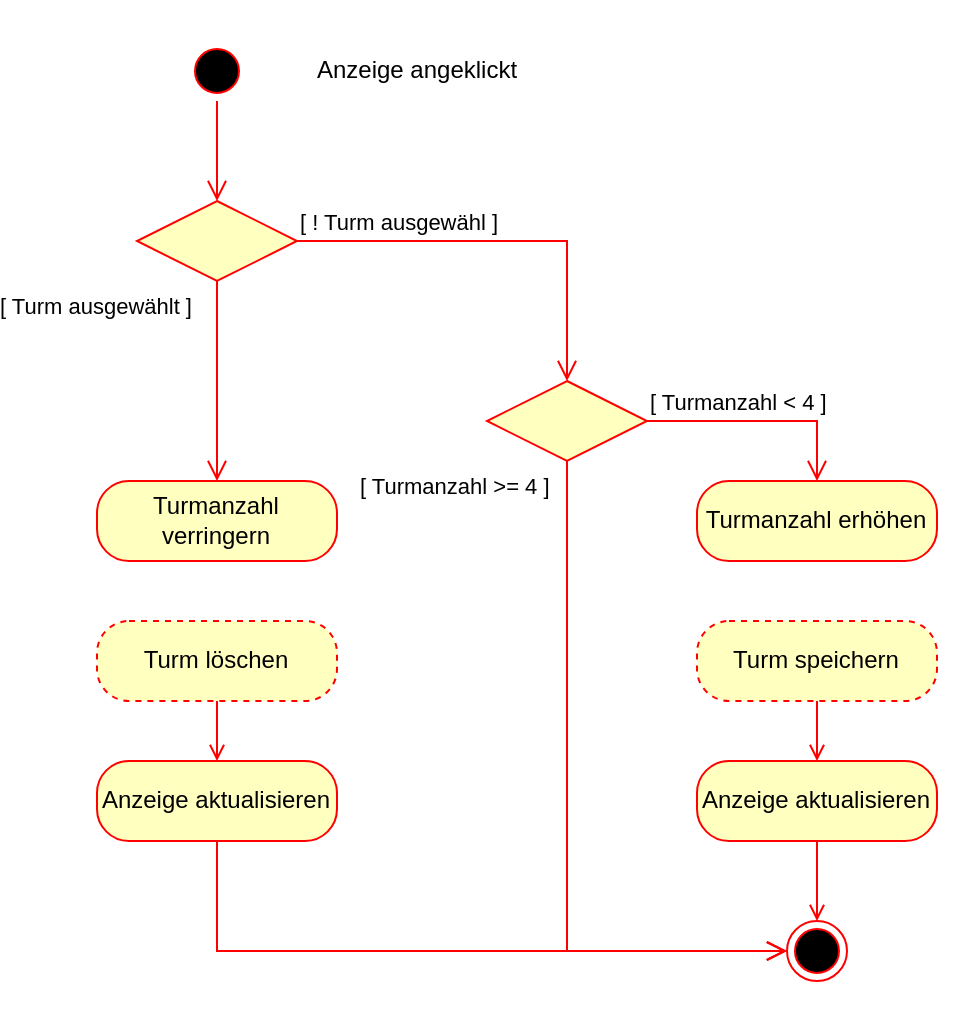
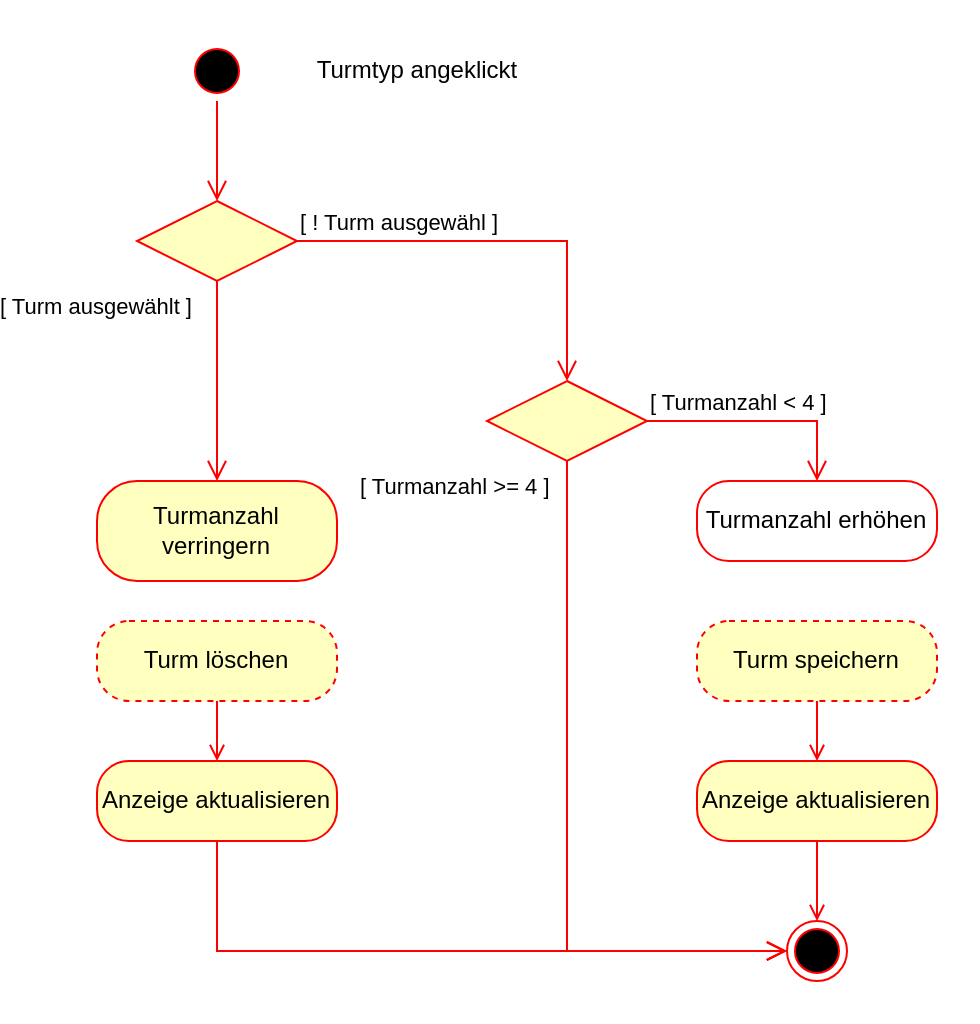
(418, 71) -> (418, 71)
(217, 521) -> (217, 531)
(817, 521) -> (817, 521)
